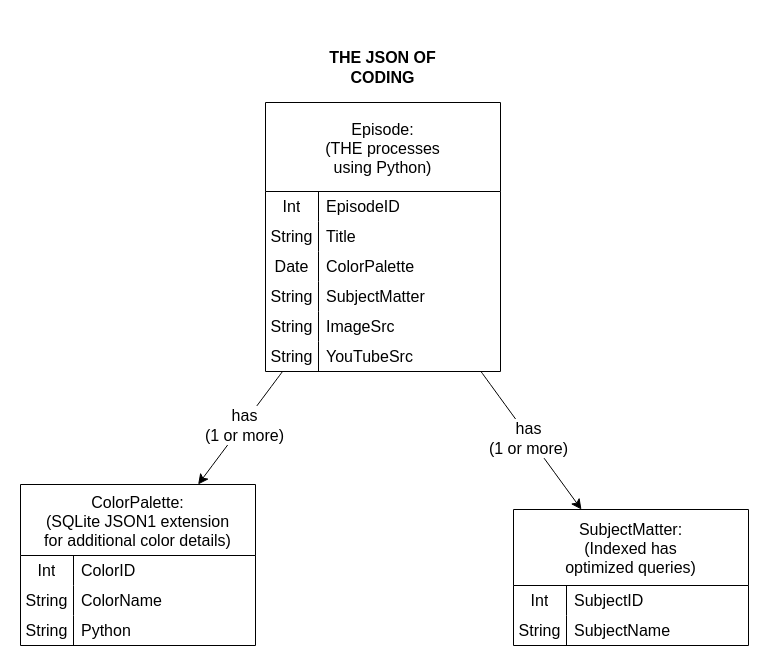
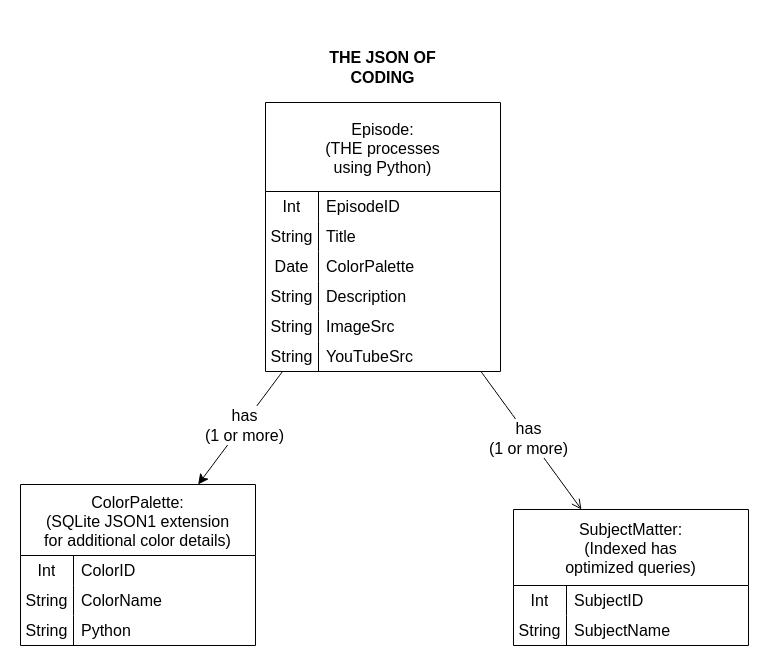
(385, 297) -> (372, 297)
(576, 501) -> (577, 504)
